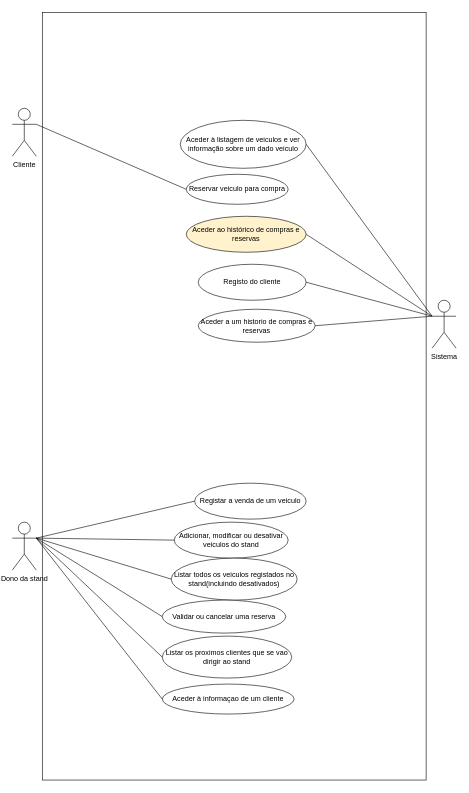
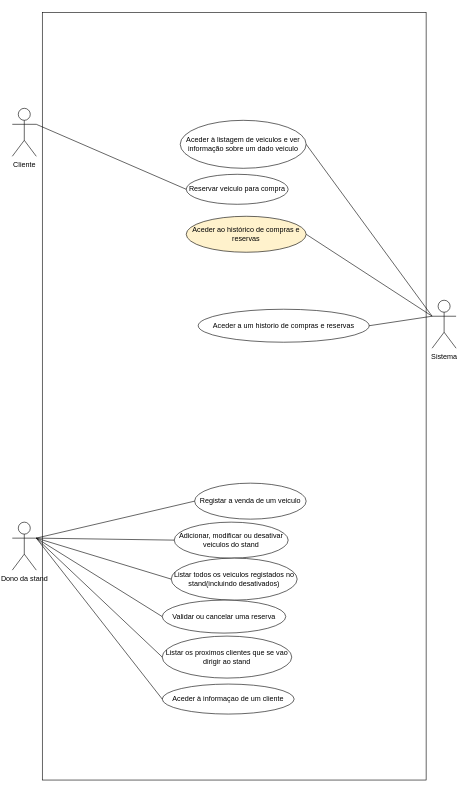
(252, 282) -> none
(366, 299) -> none
(257, 326) -> (284, 326)
